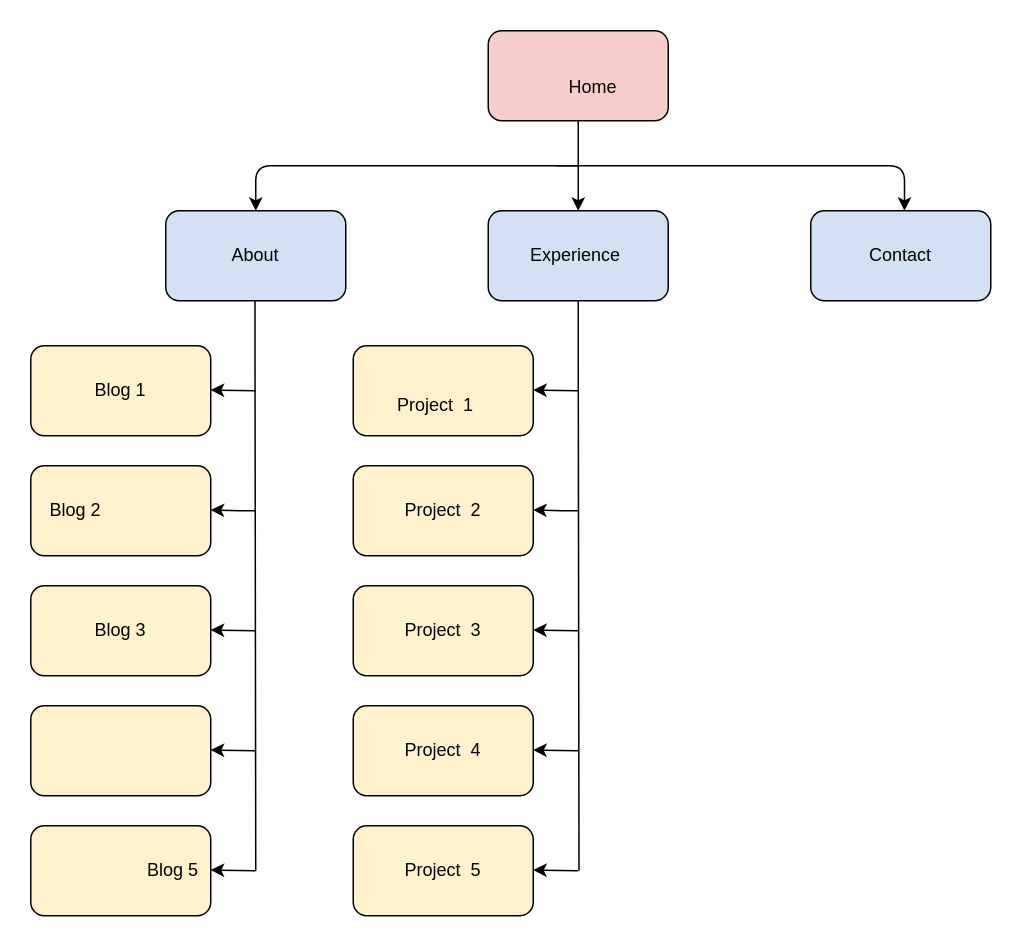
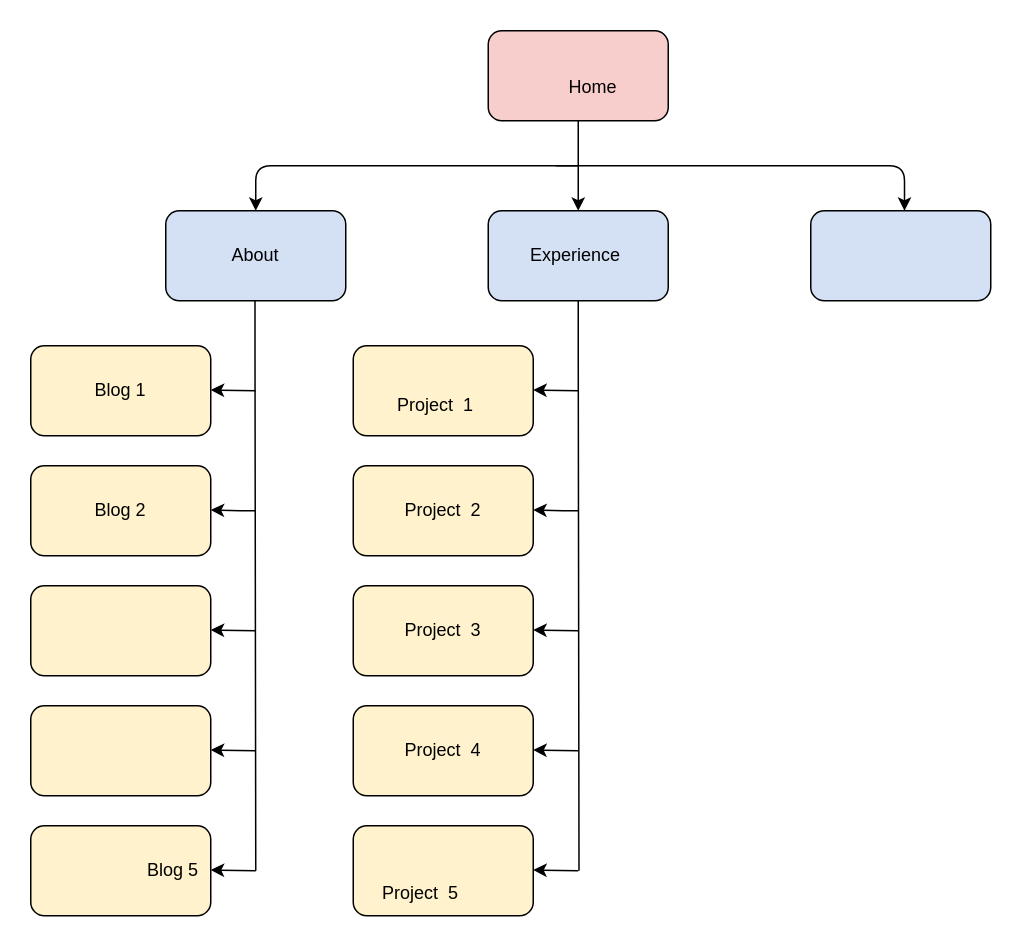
(901, 256) -> none
(76, 511) -> (121, 511)
(121, 631) -> none
(443, 871) -> (421, 893)
